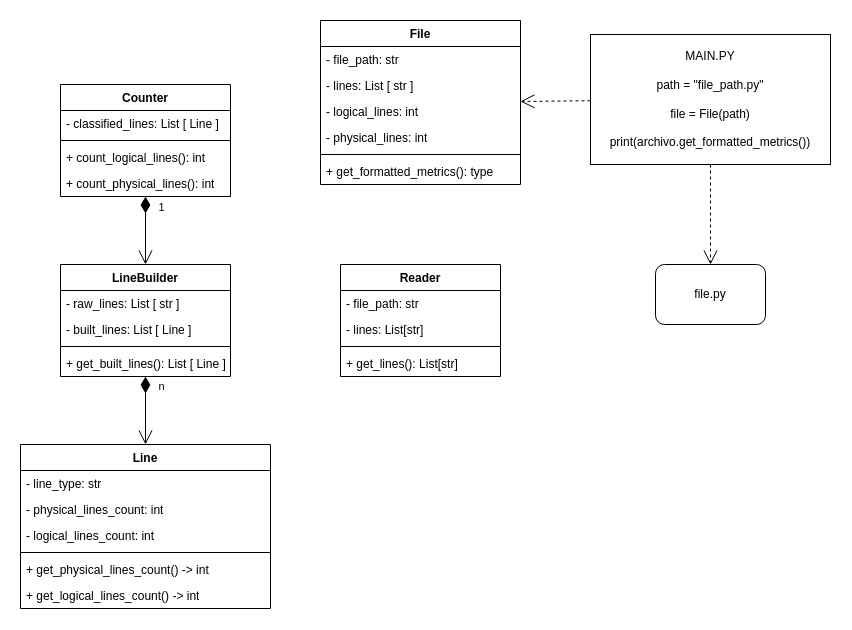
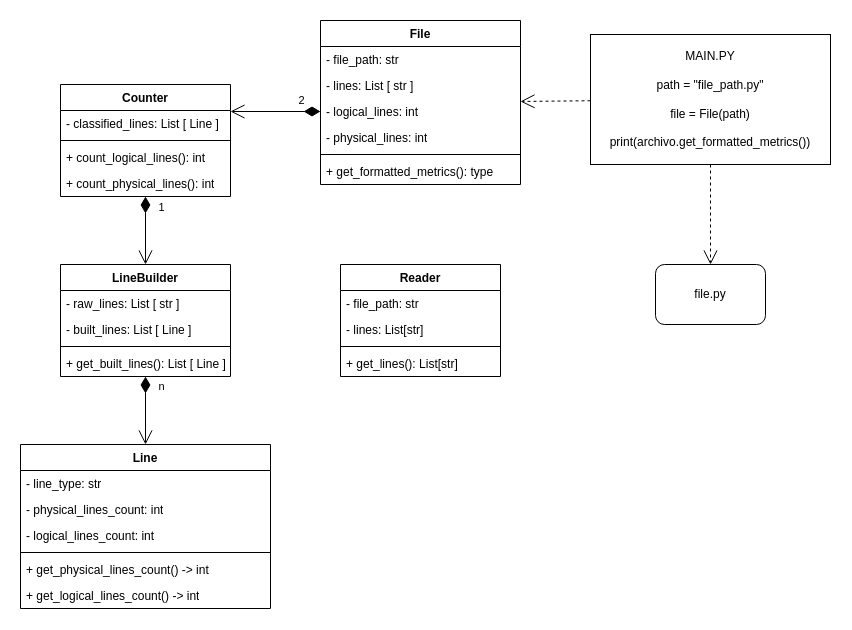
none -> (269, 112)
